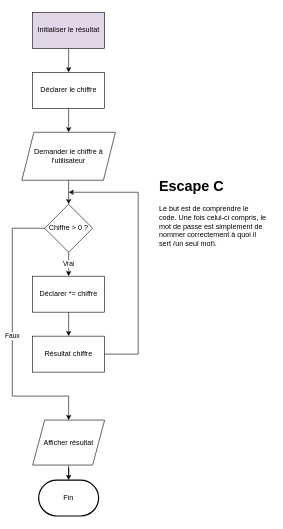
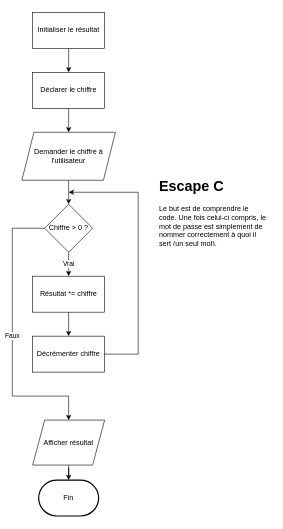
(69, 30) -> (69, 30)
(69, 294) -> (69, 294)
(69, 354) -> (69, 354)
